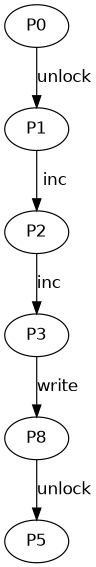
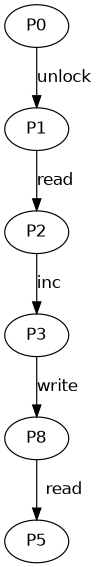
(55, 181) -> (55, 181)
(64, 490) -> (64, 490)
